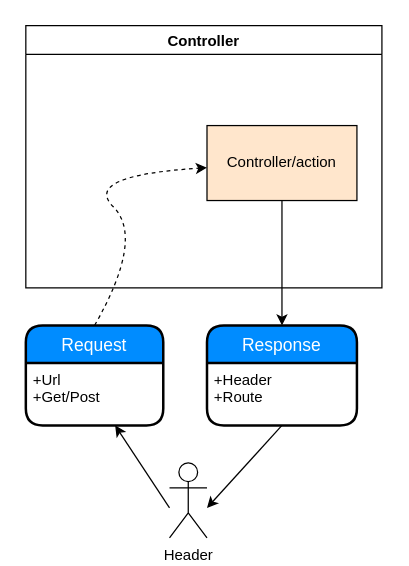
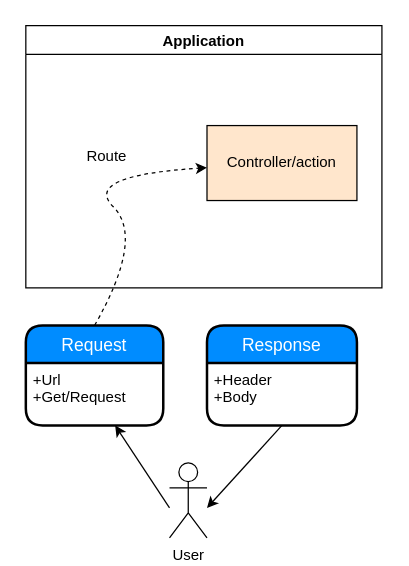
(203, 41) -> (203, 41)
none -> (107, 157)
(282, 259) -> none
(47, 380) -> (47, 380)
(243, 380) -> (243, 380)
(189, 556) -> (189, 556)
